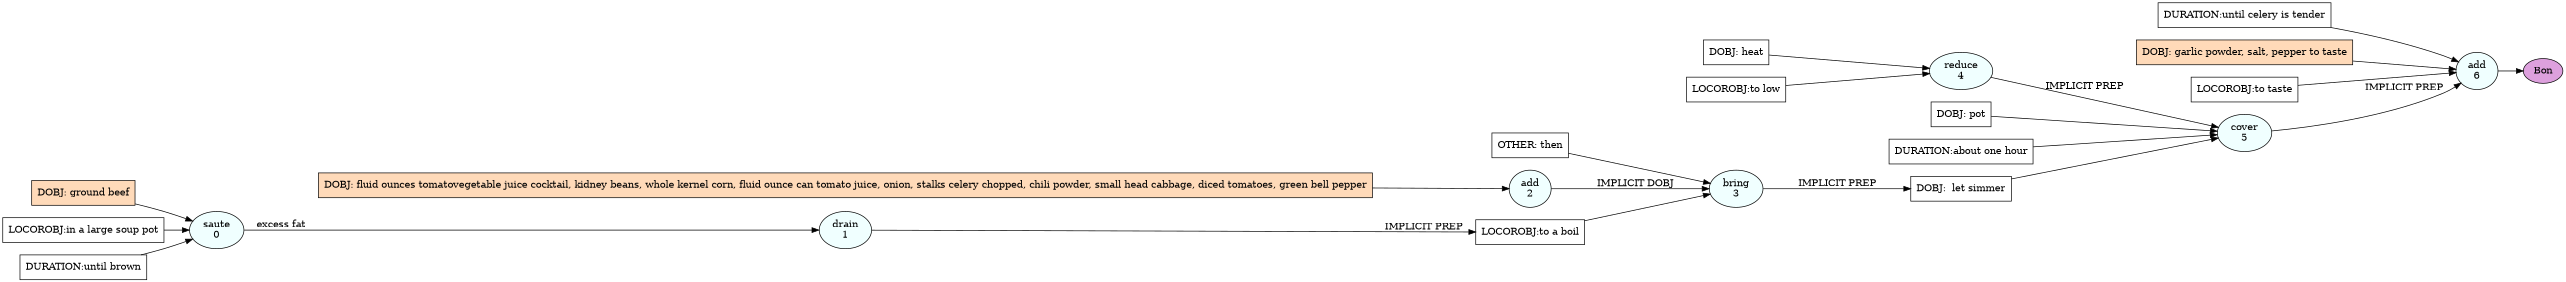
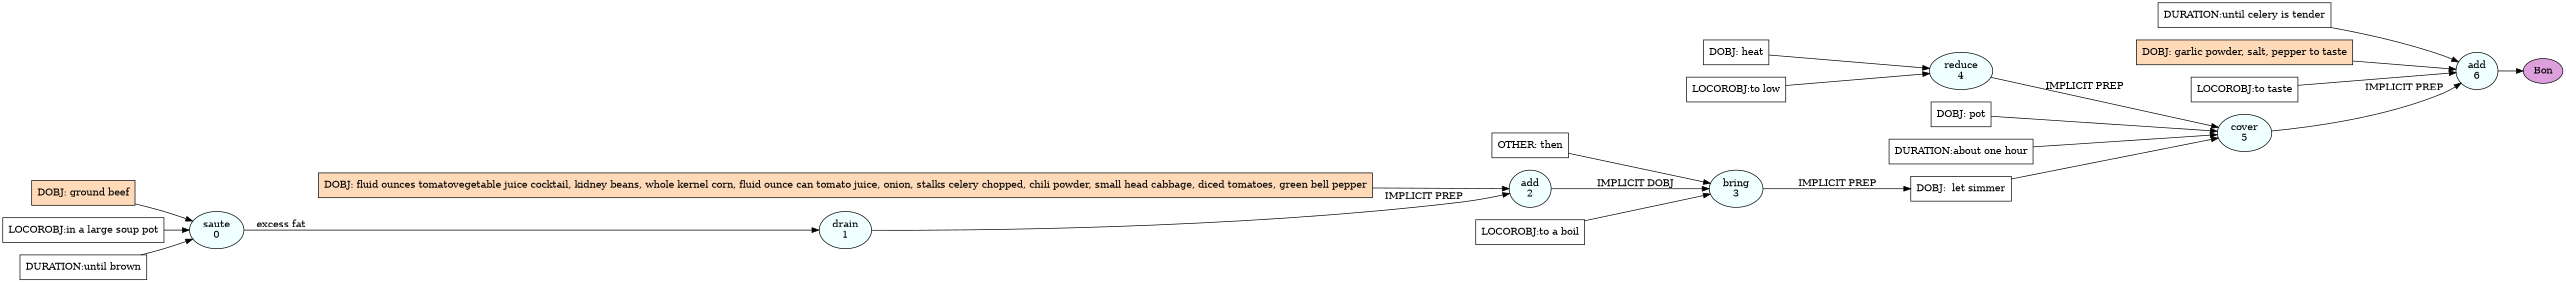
(1170, 231) -> (1188, 224)
